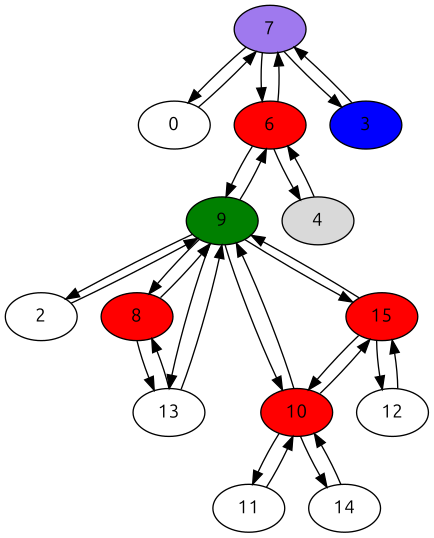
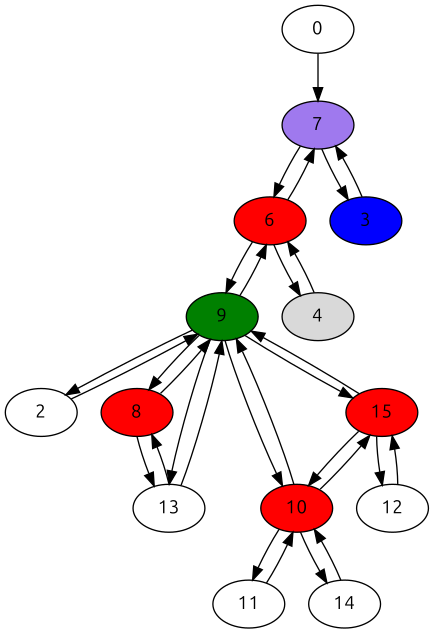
(221, 69) -> none
